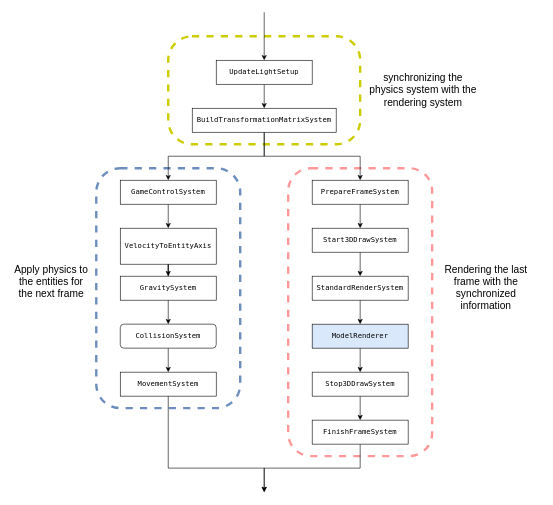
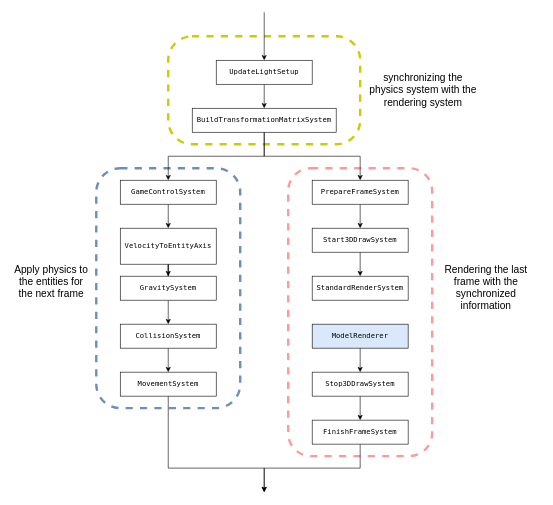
(360, 318) -> none
(168, 336) -> (168, 336)
